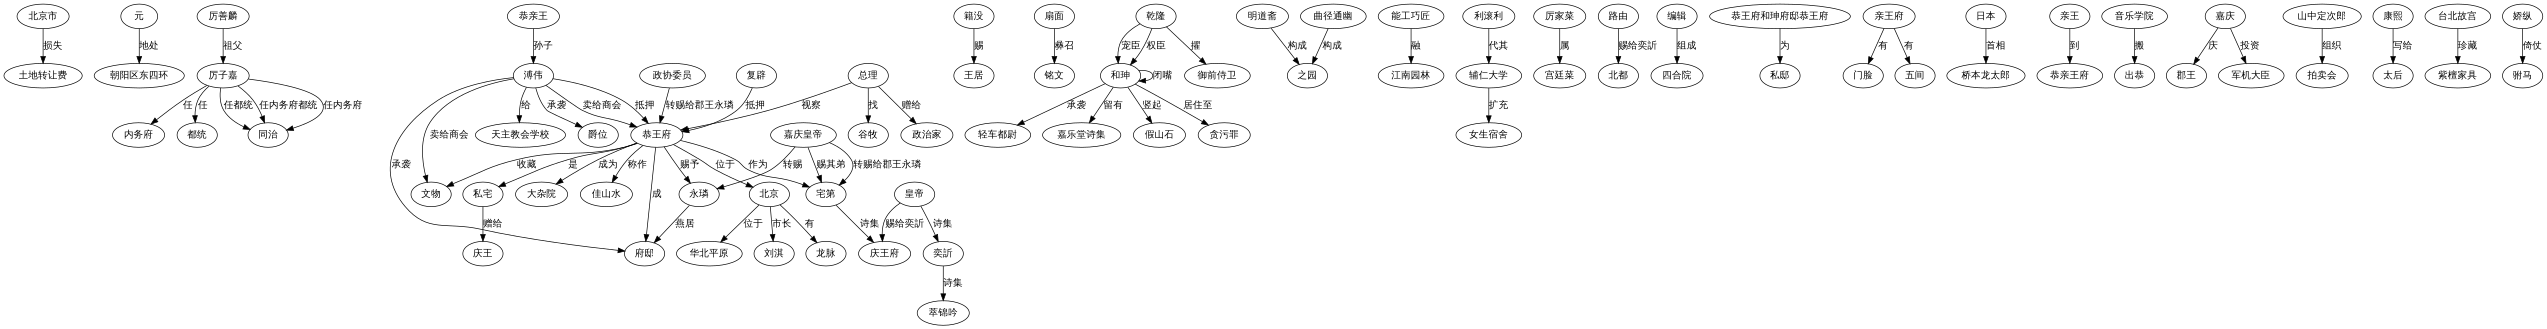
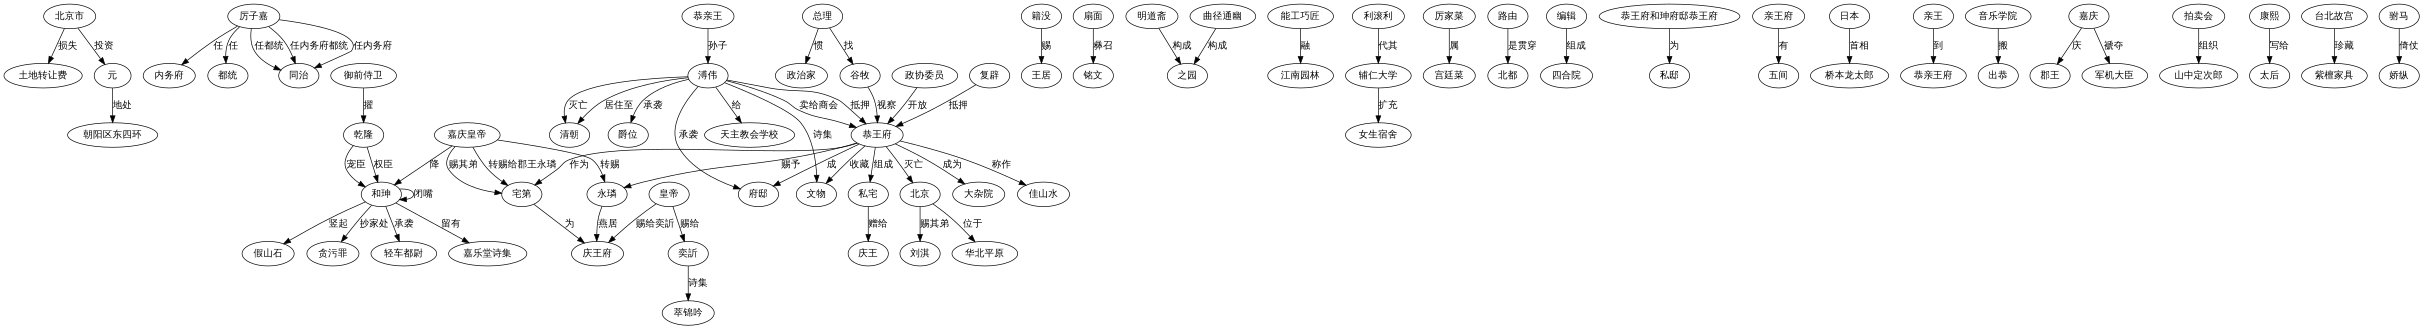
(223, 16) -> none
none -> (89, 43)
(1184, 43) -> (364, 102)
(2322, 43) -> (2199, 43)
(2523, 43) -> (2399, 43)
(1638, 46) -> (1523, 46)
(2250, 46) -> (2114, 46)
(1863, 76) -> none
(700, 105) -> (918, 105)
(912, 105) -> (819, 46)
(1198, 105) -> (374, 224)
(771, 110) -> (875, 101)
(450, 135) -> (823, 135)
none -> (570, 135)
none -> (426, 163)
(573, 165) -> (884, 165)
(725, 165) -> (914, 165)
(674, 222) -> (598, 220)
(782, 224) -> (935, 224)
(870, 224) -> (570, 224)
(943, 224) -> (690, 224)
(826, 254) -> none
